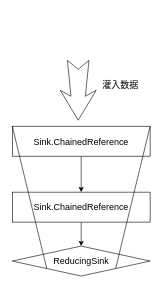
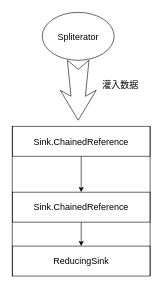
none -> (78, 36)
(81, 261) -> (81, 261)
